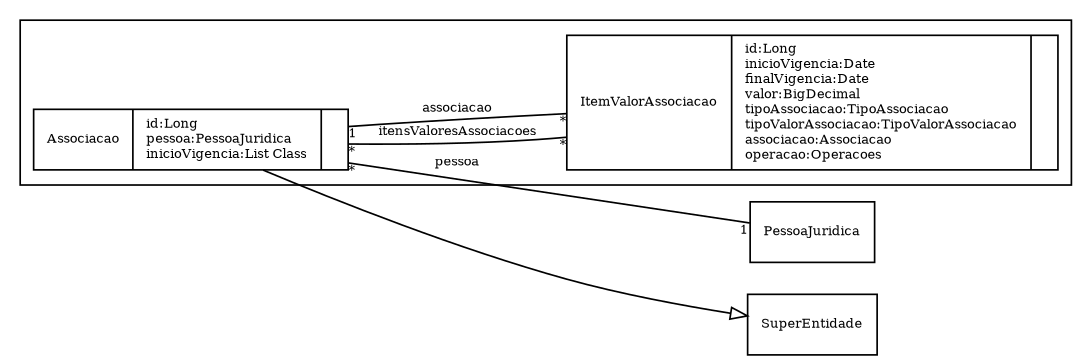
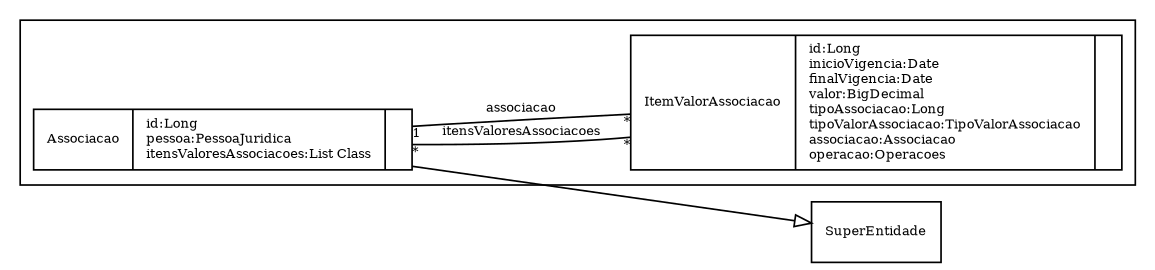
(847, 109) -> (878, 109)
(227, 154) -> (259, 154)
(812, 232) -> none
